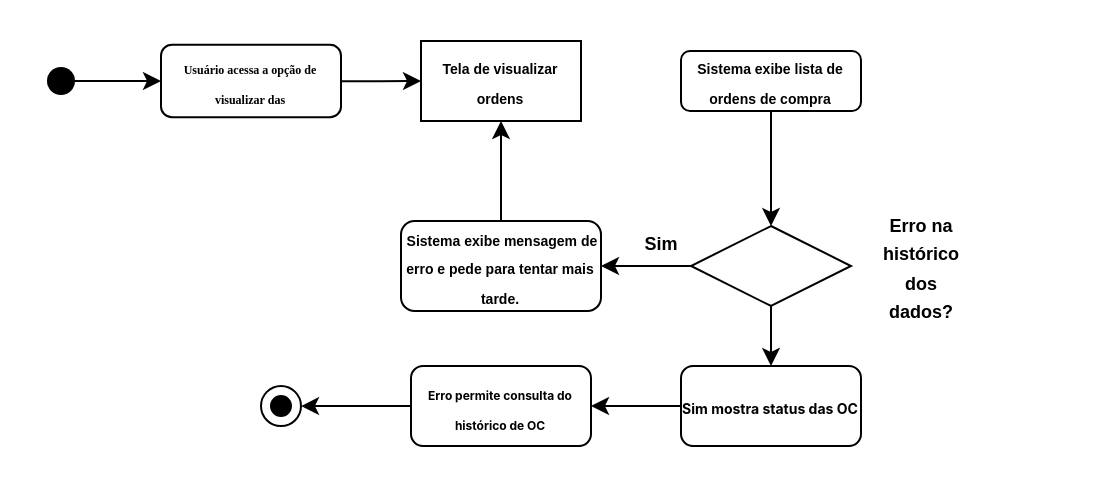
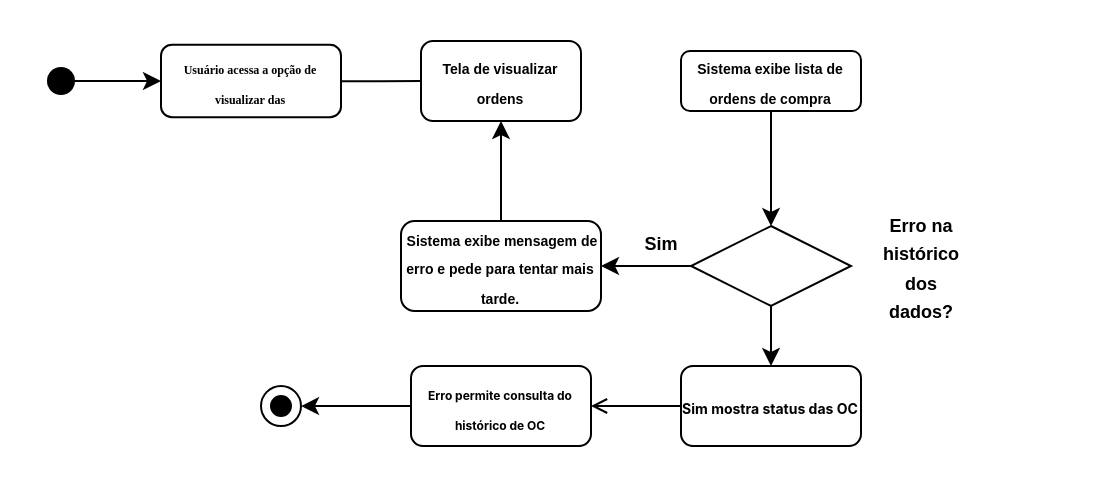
(406, 81) -> (411, 81)
(501, 81) -> (501, 81)
(606, 406) -> (603, 406)
